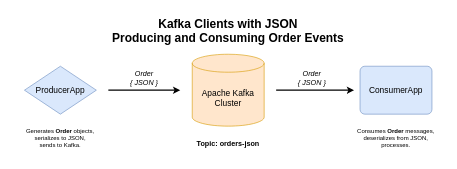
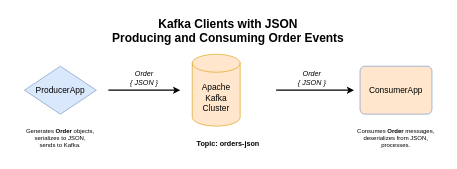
(228, 90) -> (216, 90)
(396, 90) -> (396, 90)
